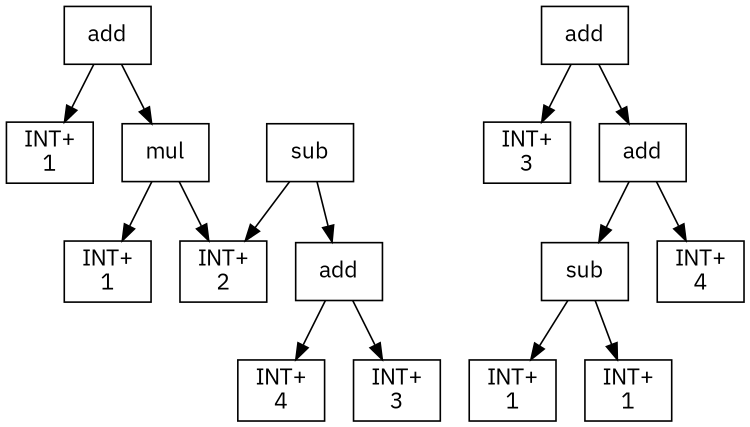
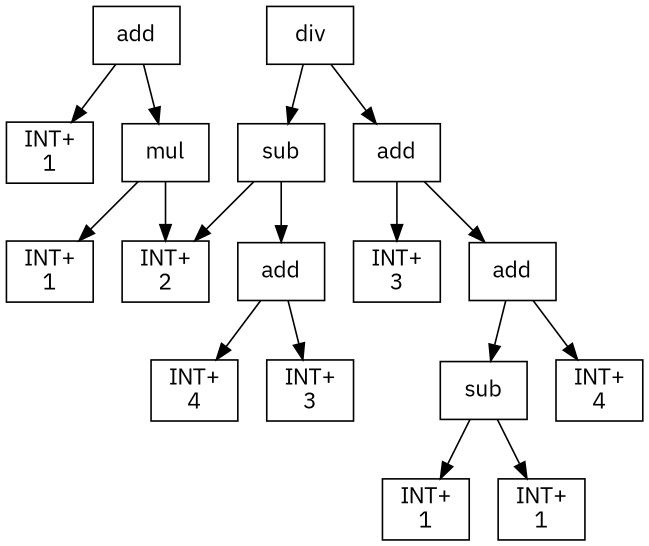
none -> (310, 35)
